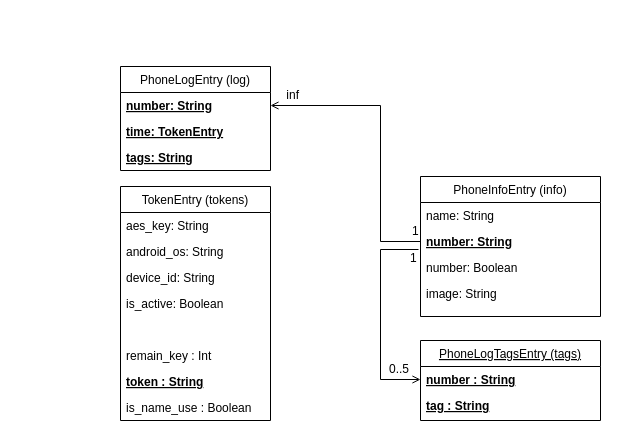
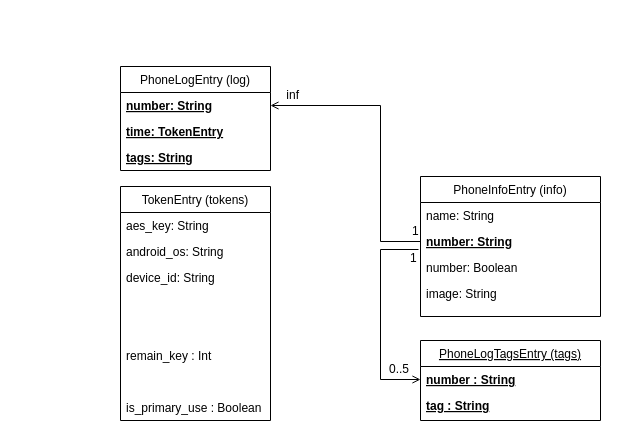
(196, 304) -> none
(196, 382) -> none
(189, 408) -> (197, 408)
